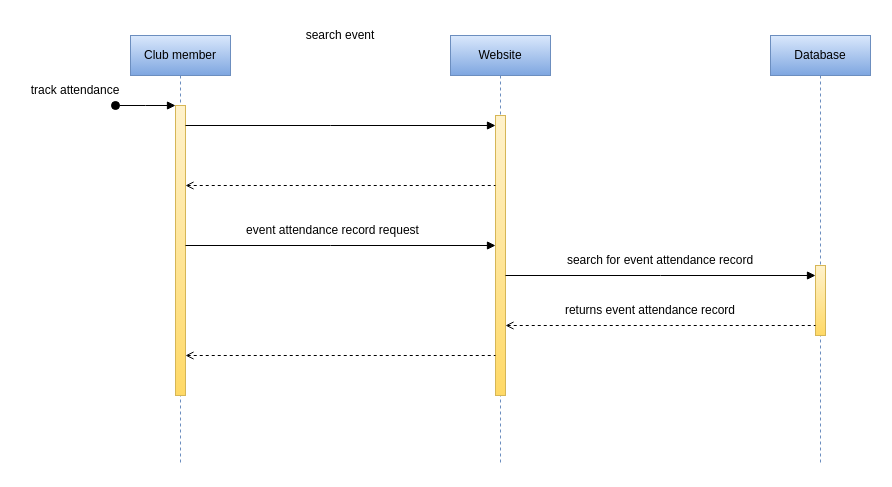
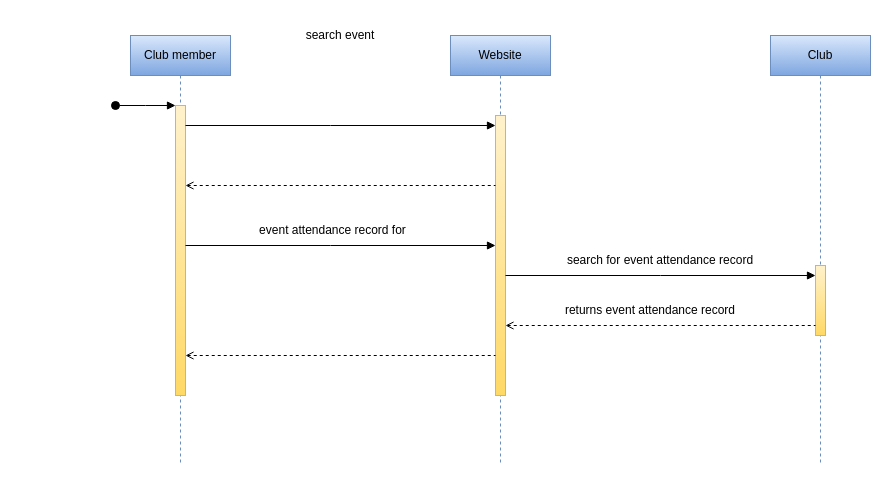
(821, 56) -> (821, 56)
(76, 91) -> none
(333, 231) -> (333, 231)
